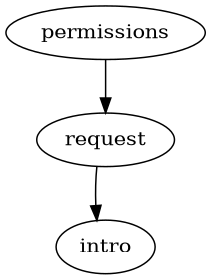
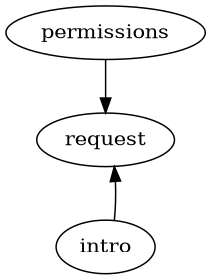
(96, 186) -> (116, 201)
